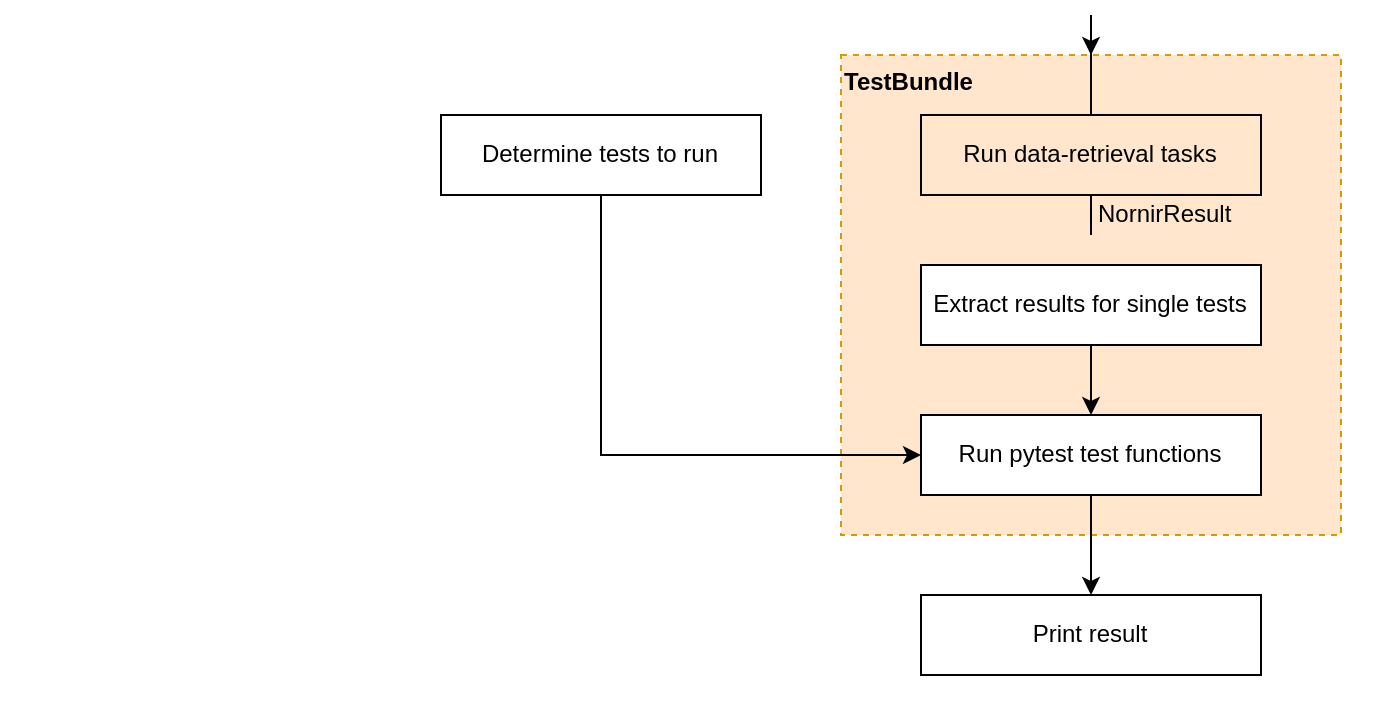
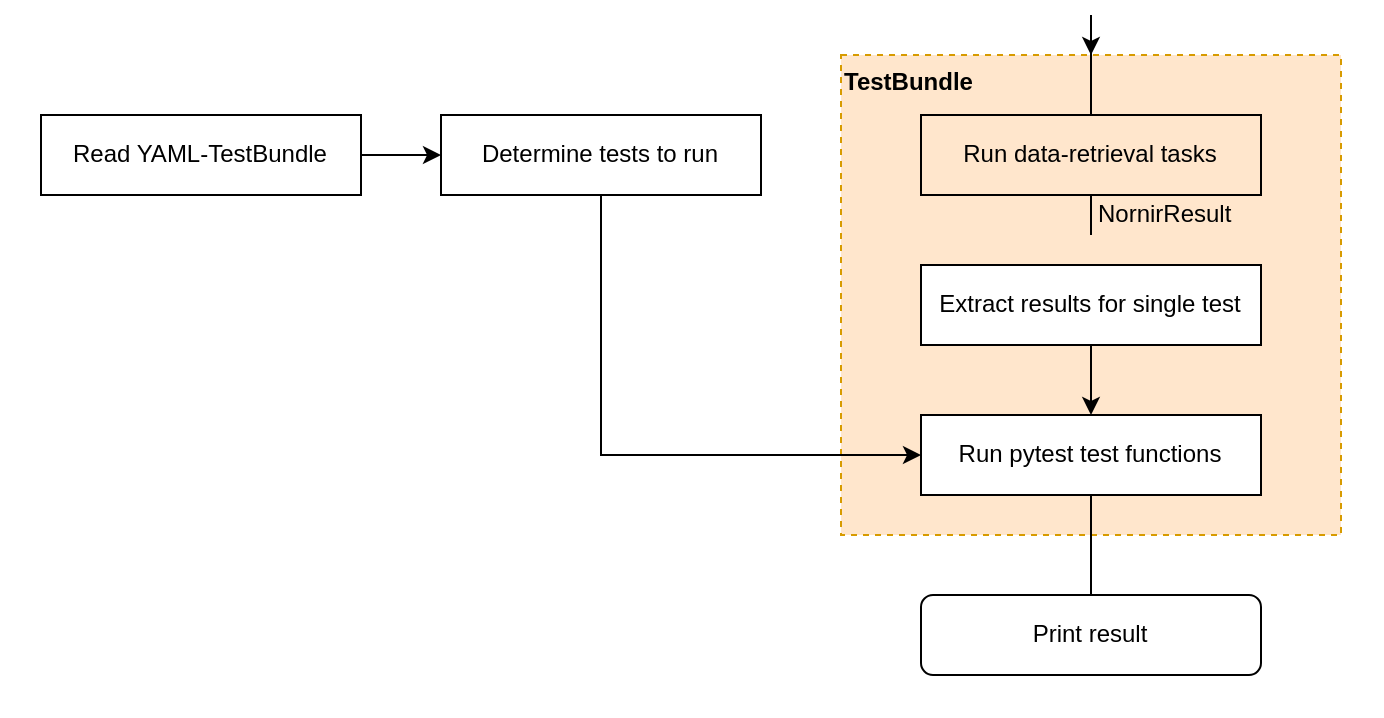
none -> (201, 155)
none -> (394, 155)
(1091, 305) -> (1091, 305)
(1091, 580) -> (1091, 585)
(1091, 635) -> (1091, 635)
